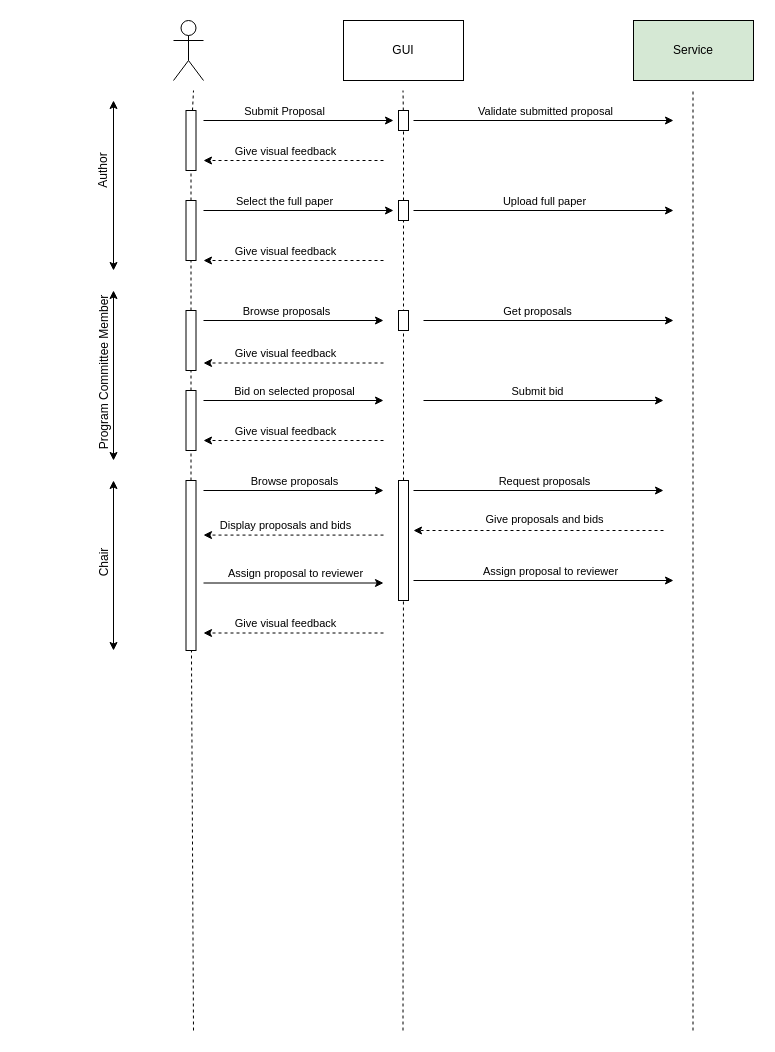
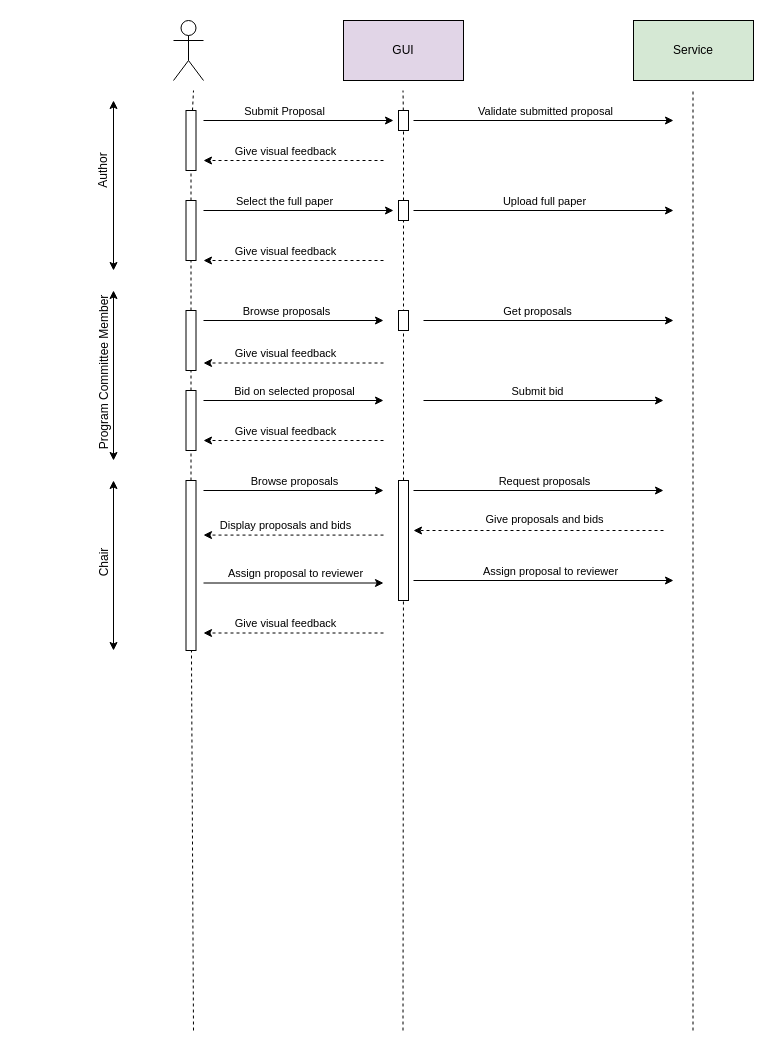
(404, 51) -> (404, 51)
